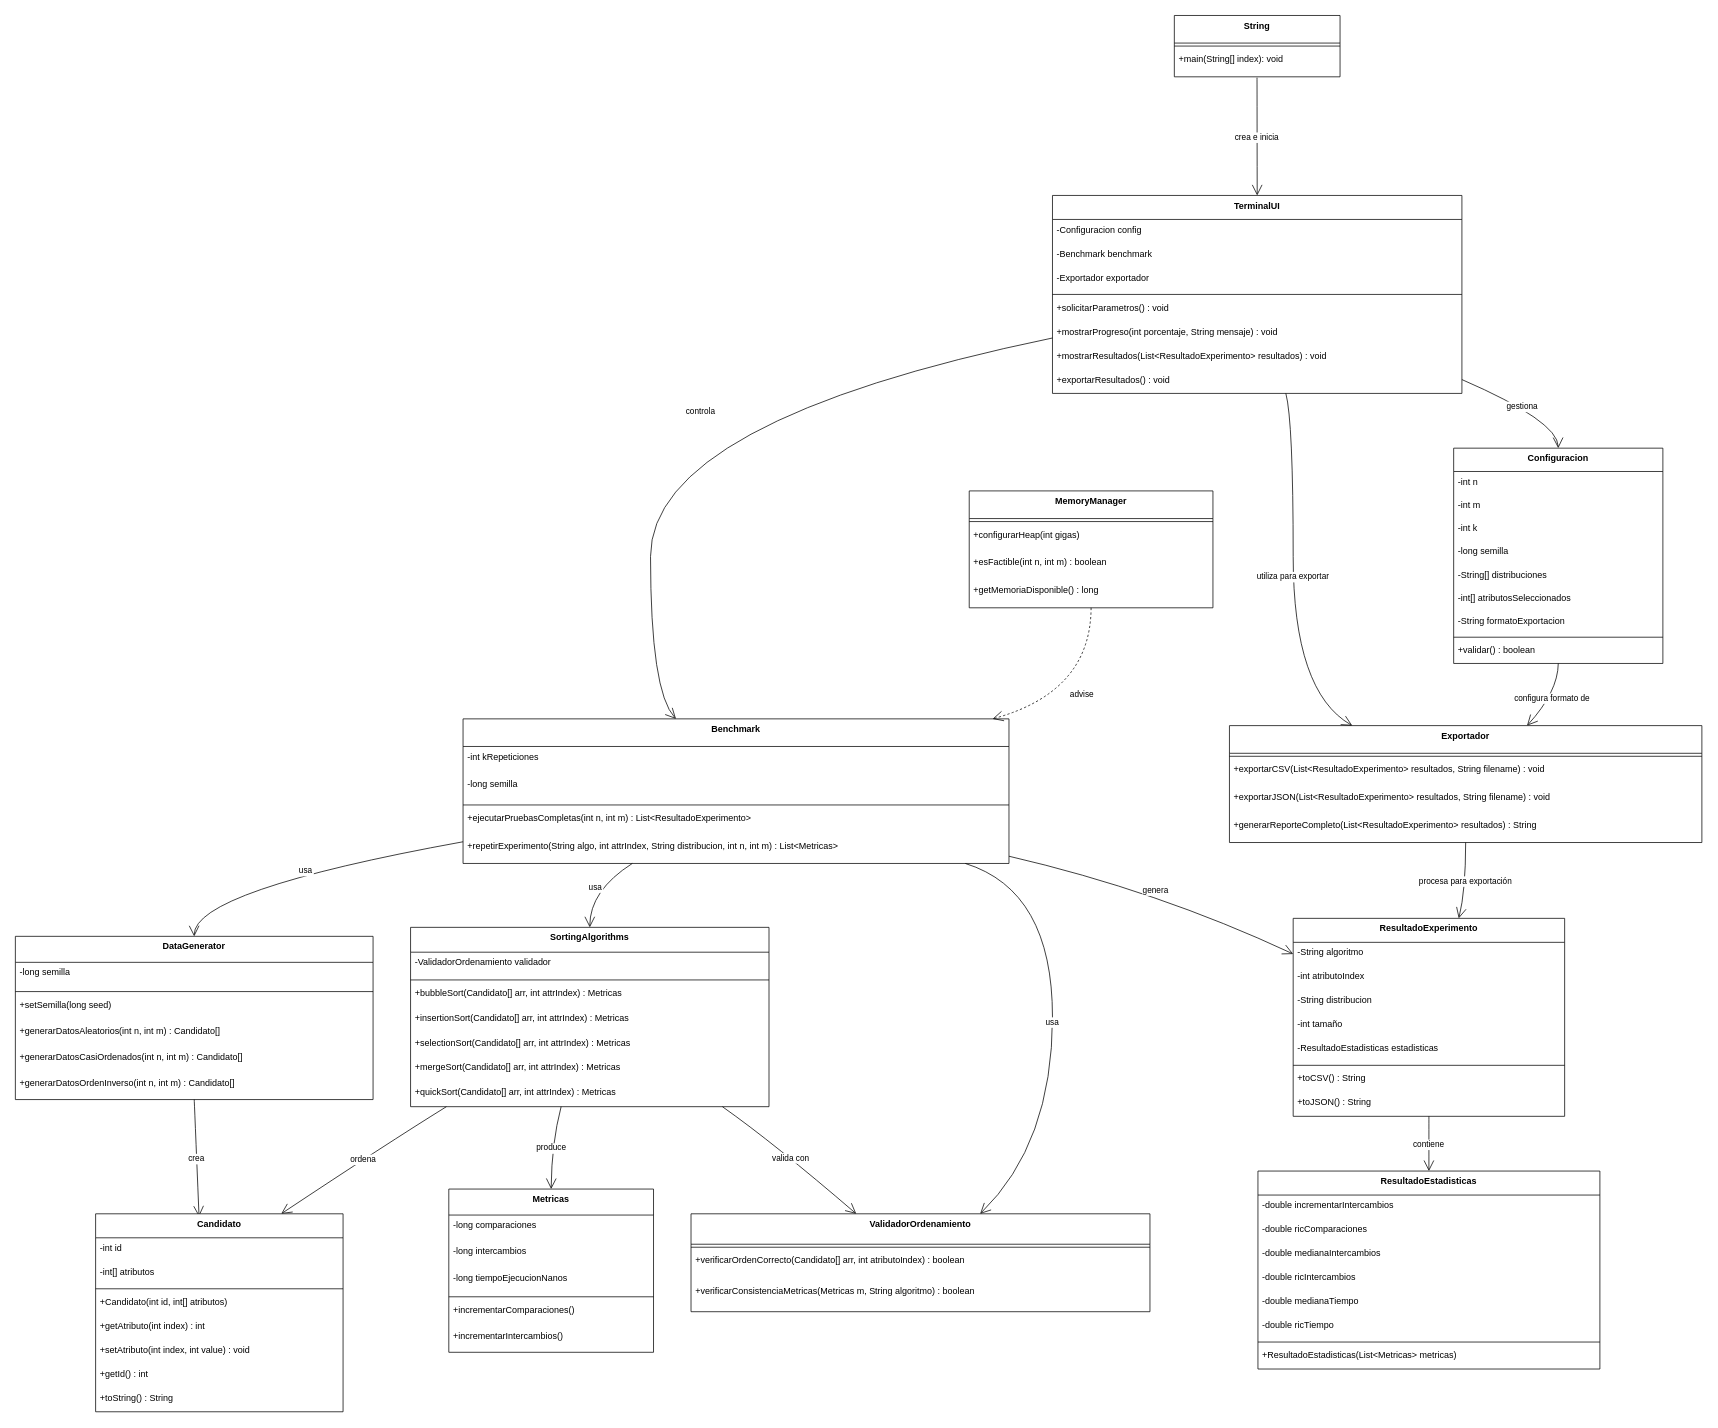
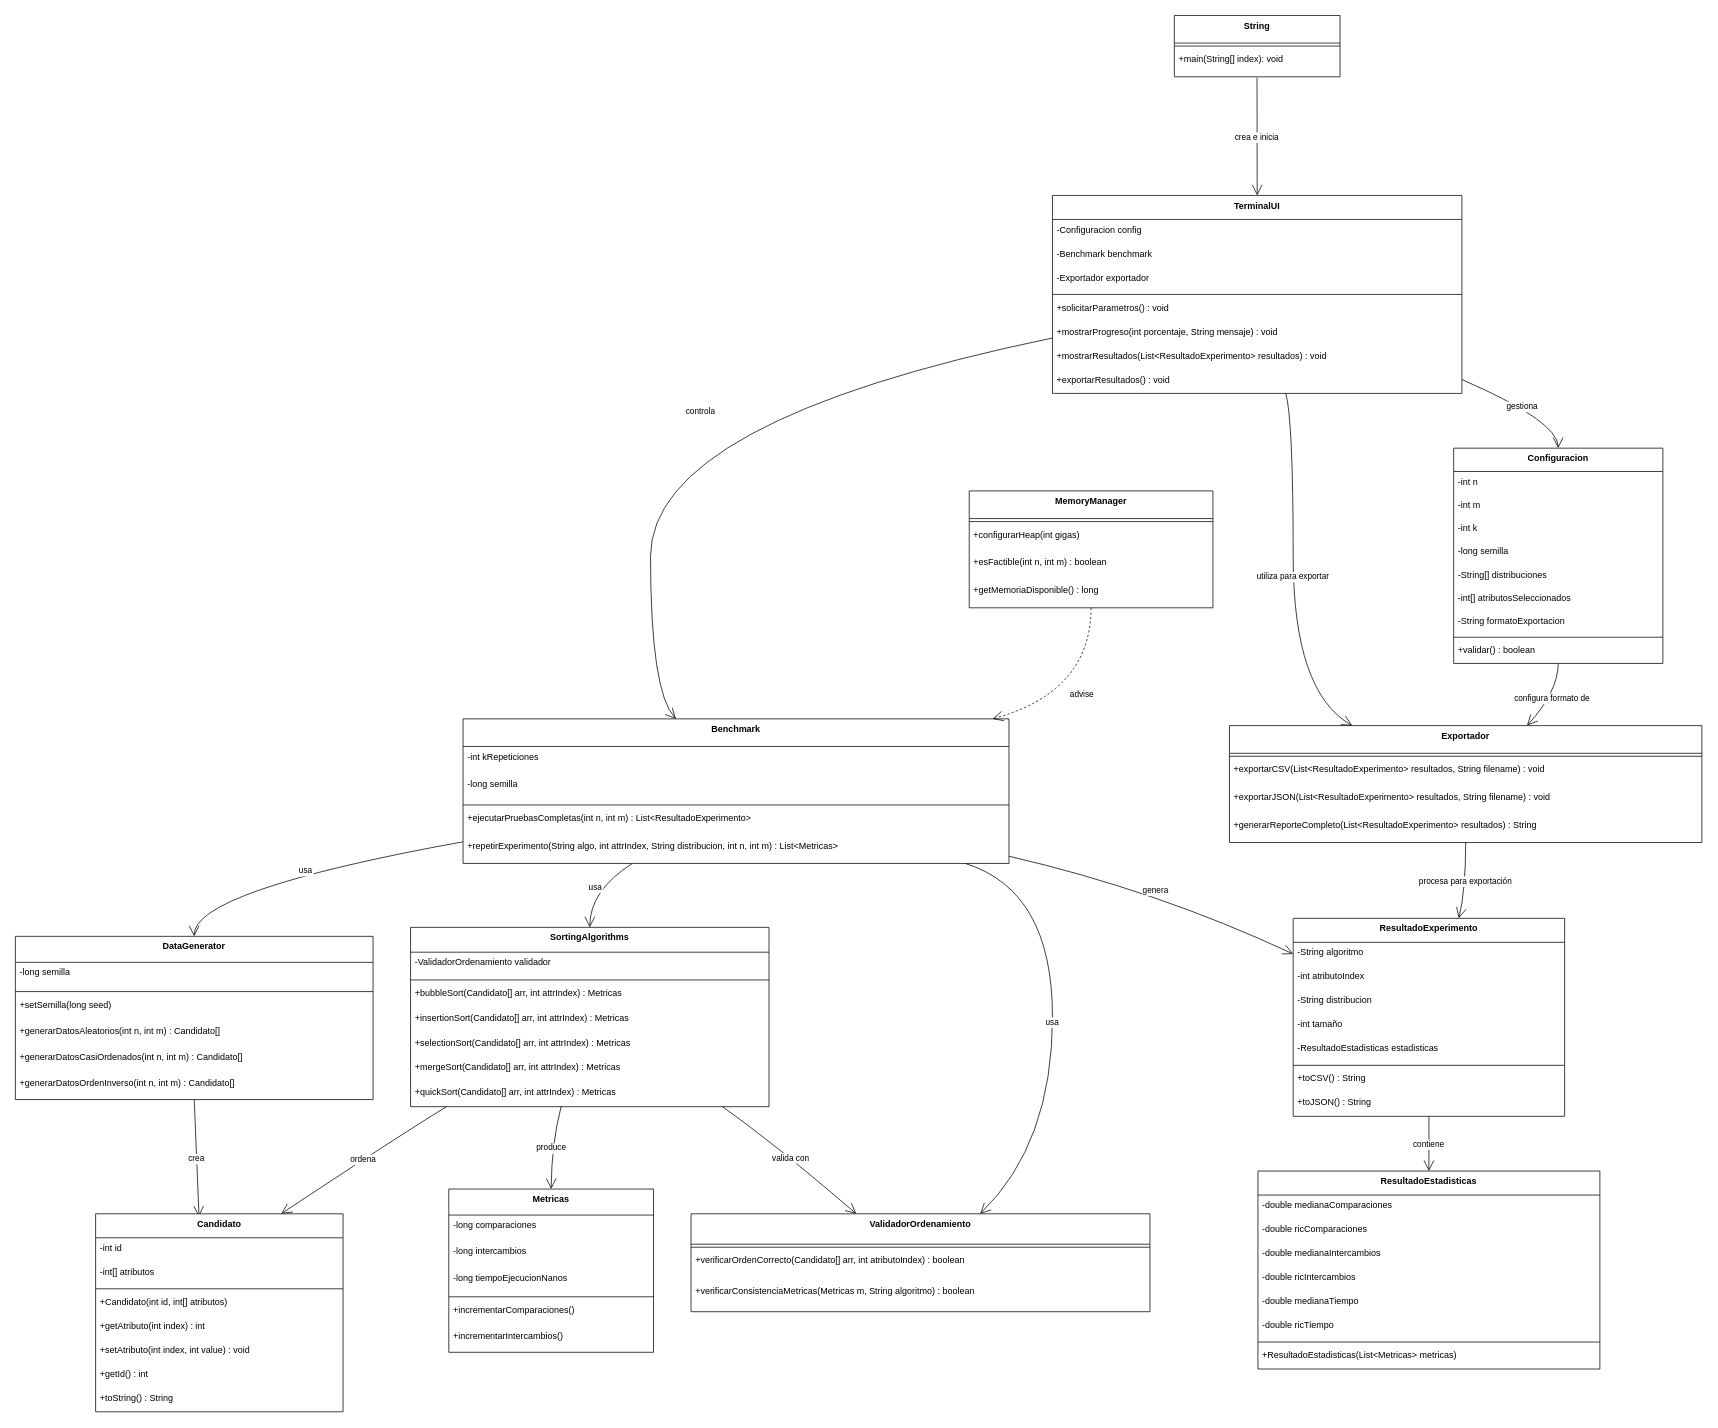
(1336, 1205) -> (1328, 1205)
